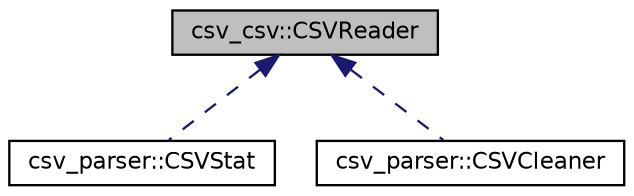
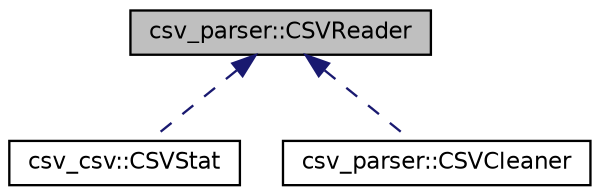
(305, 33) -> (281, 33)
(142, 163) -> (125, 163)
